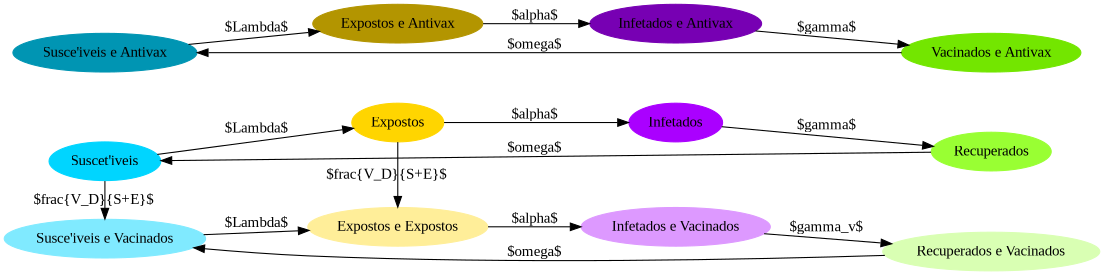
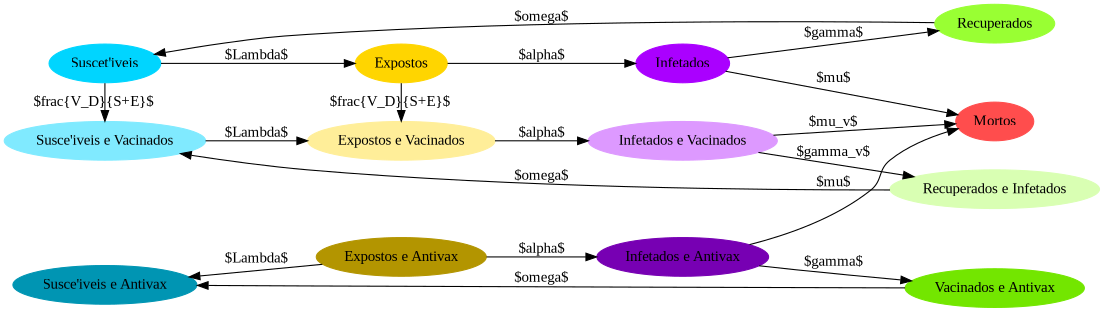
(248, 38) -> (261, 270)
none -> (995, 121)
(398, 227) -> (401, 141)
(991, 252) -> (995, 189)
